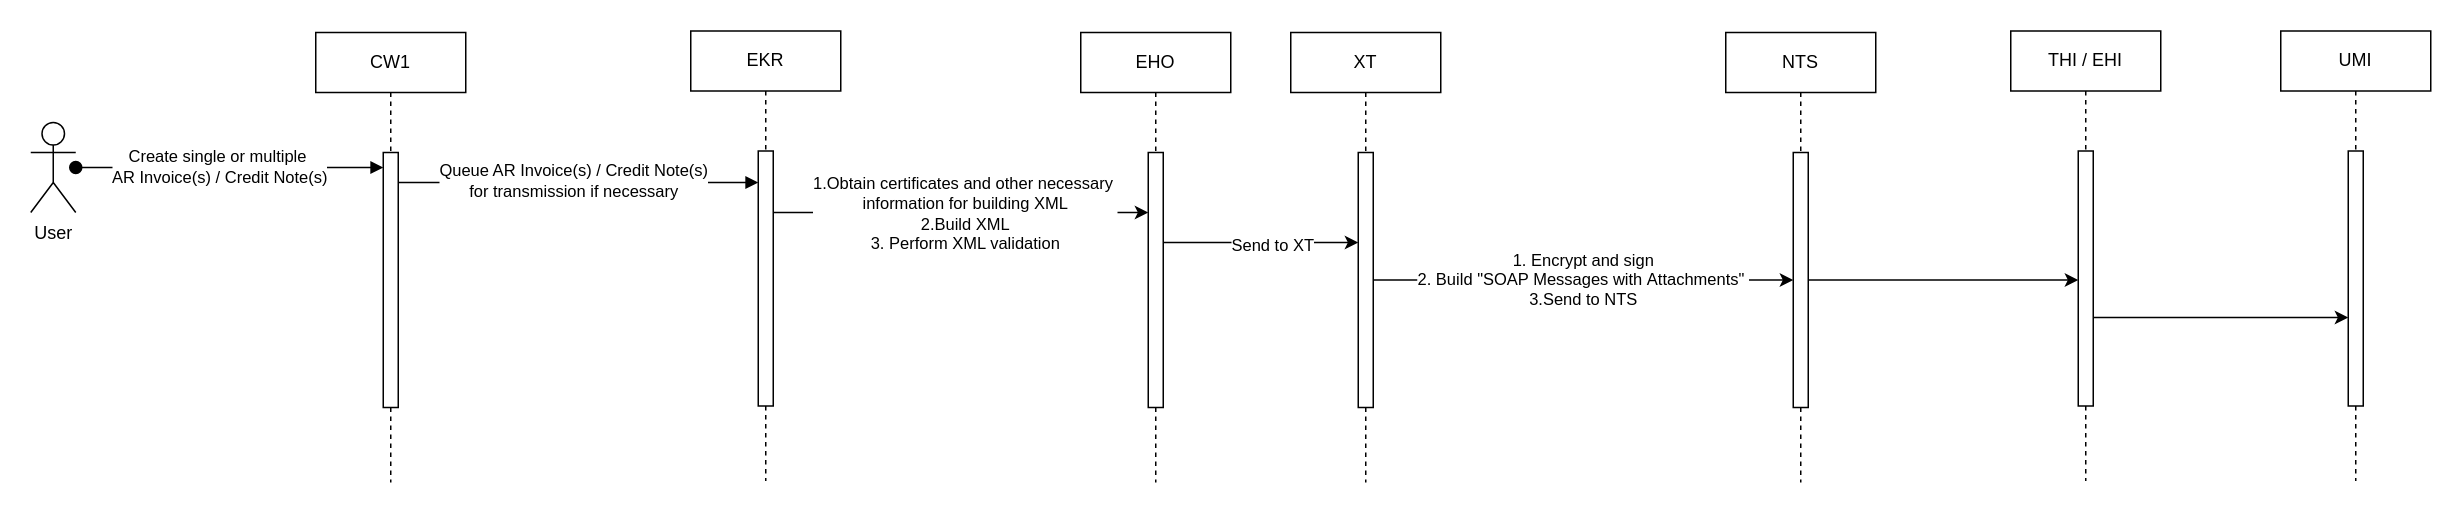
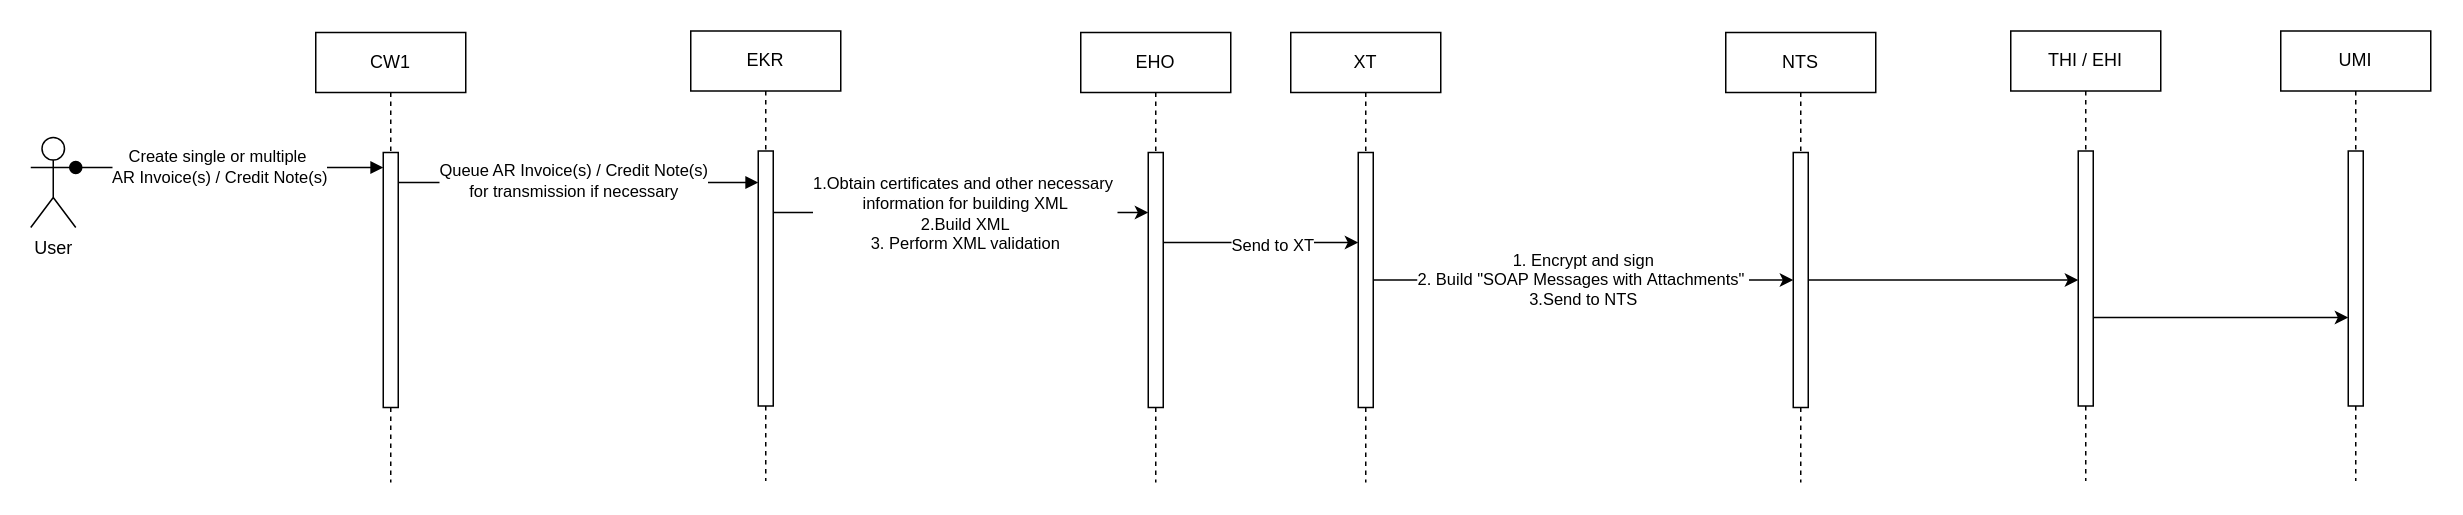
(53, 167) -> (53, 182)
